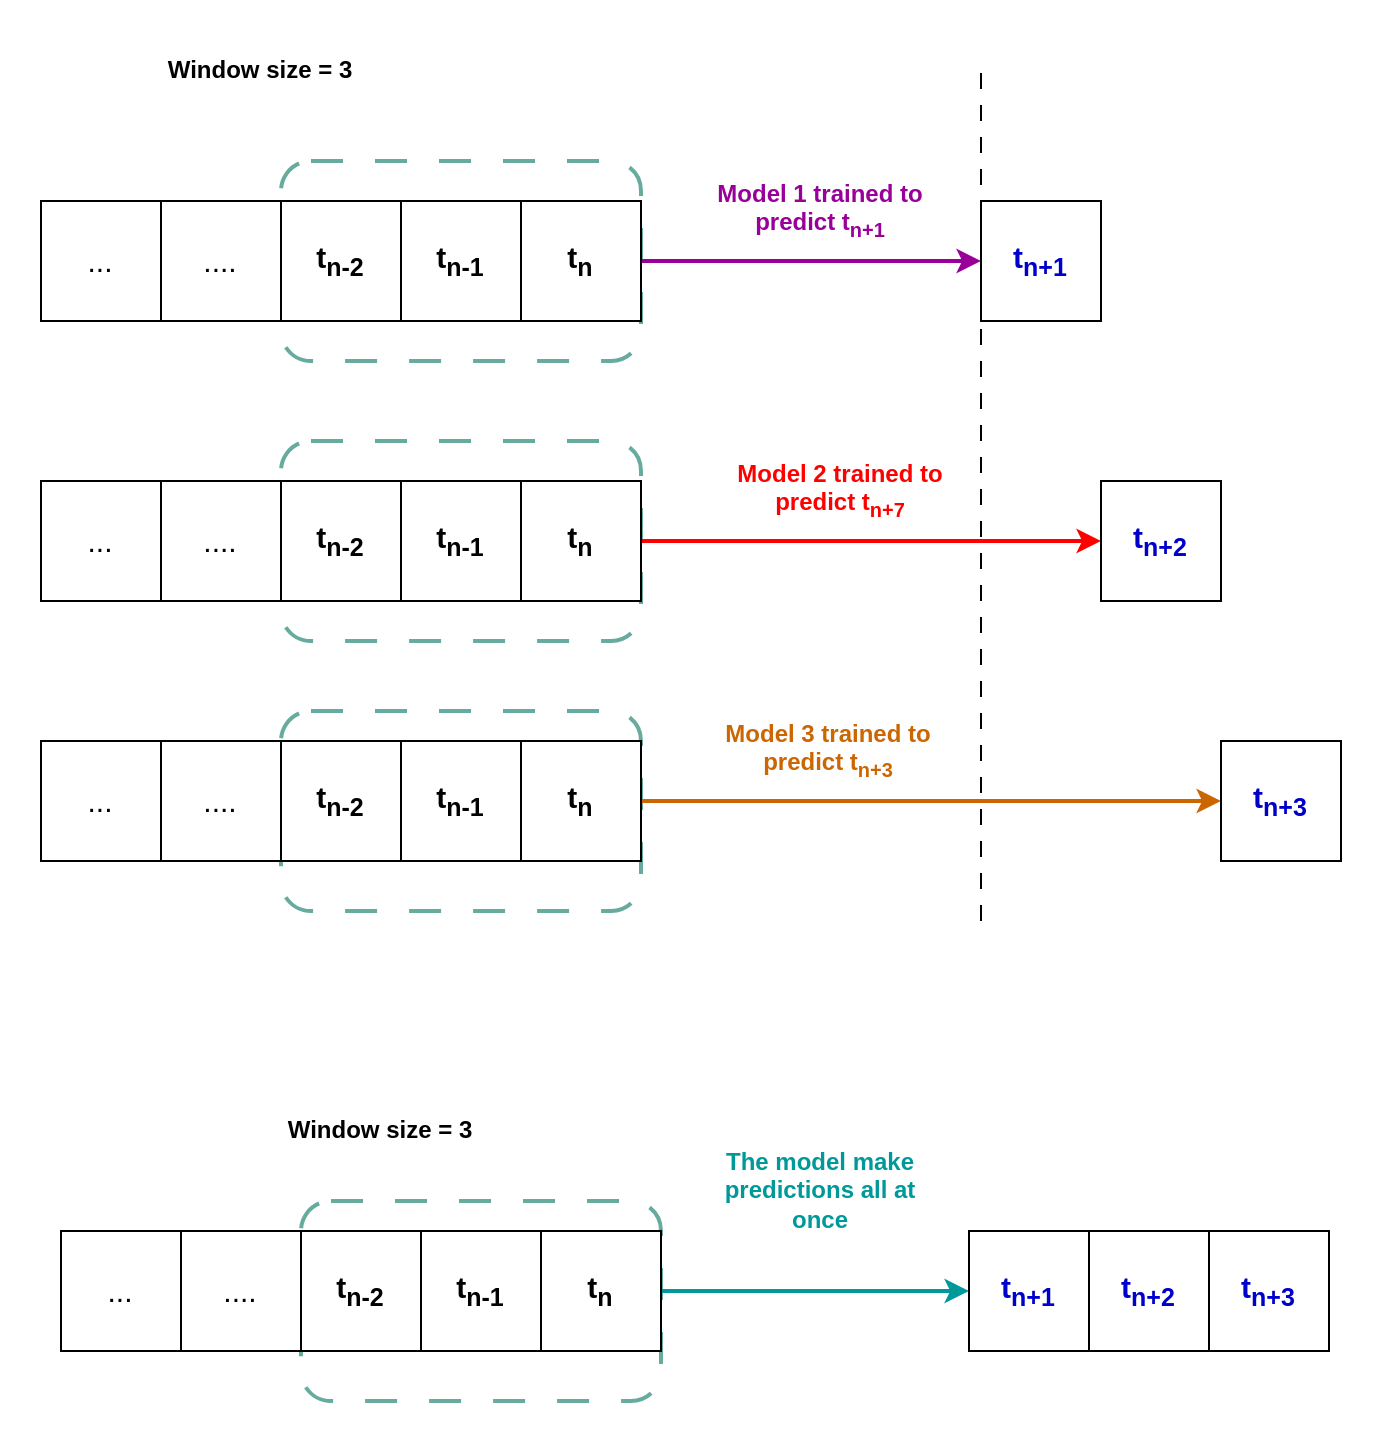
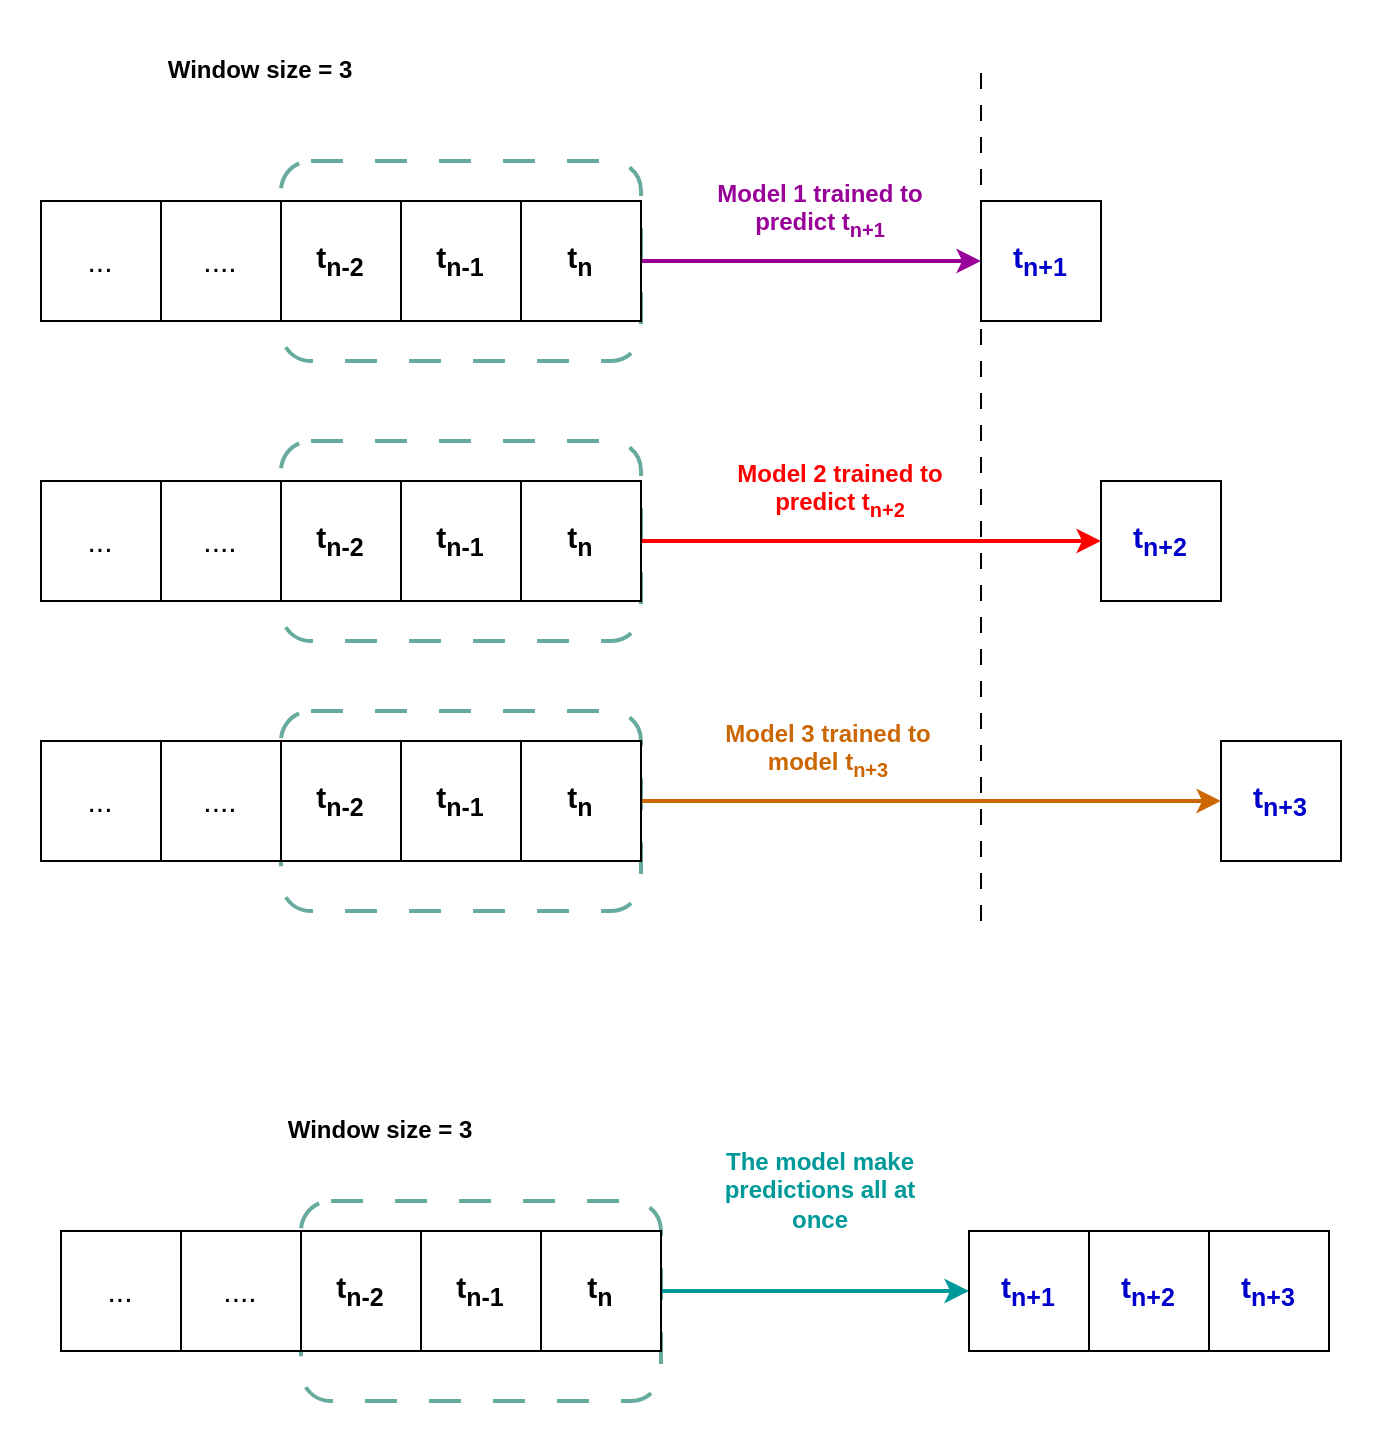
(841, 491) -> (841, 491)
(829, 751) -> (829, 751)
